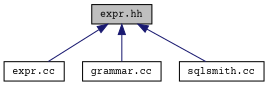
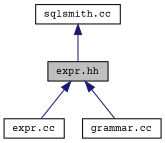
(176, 45) -> (78, 48)
